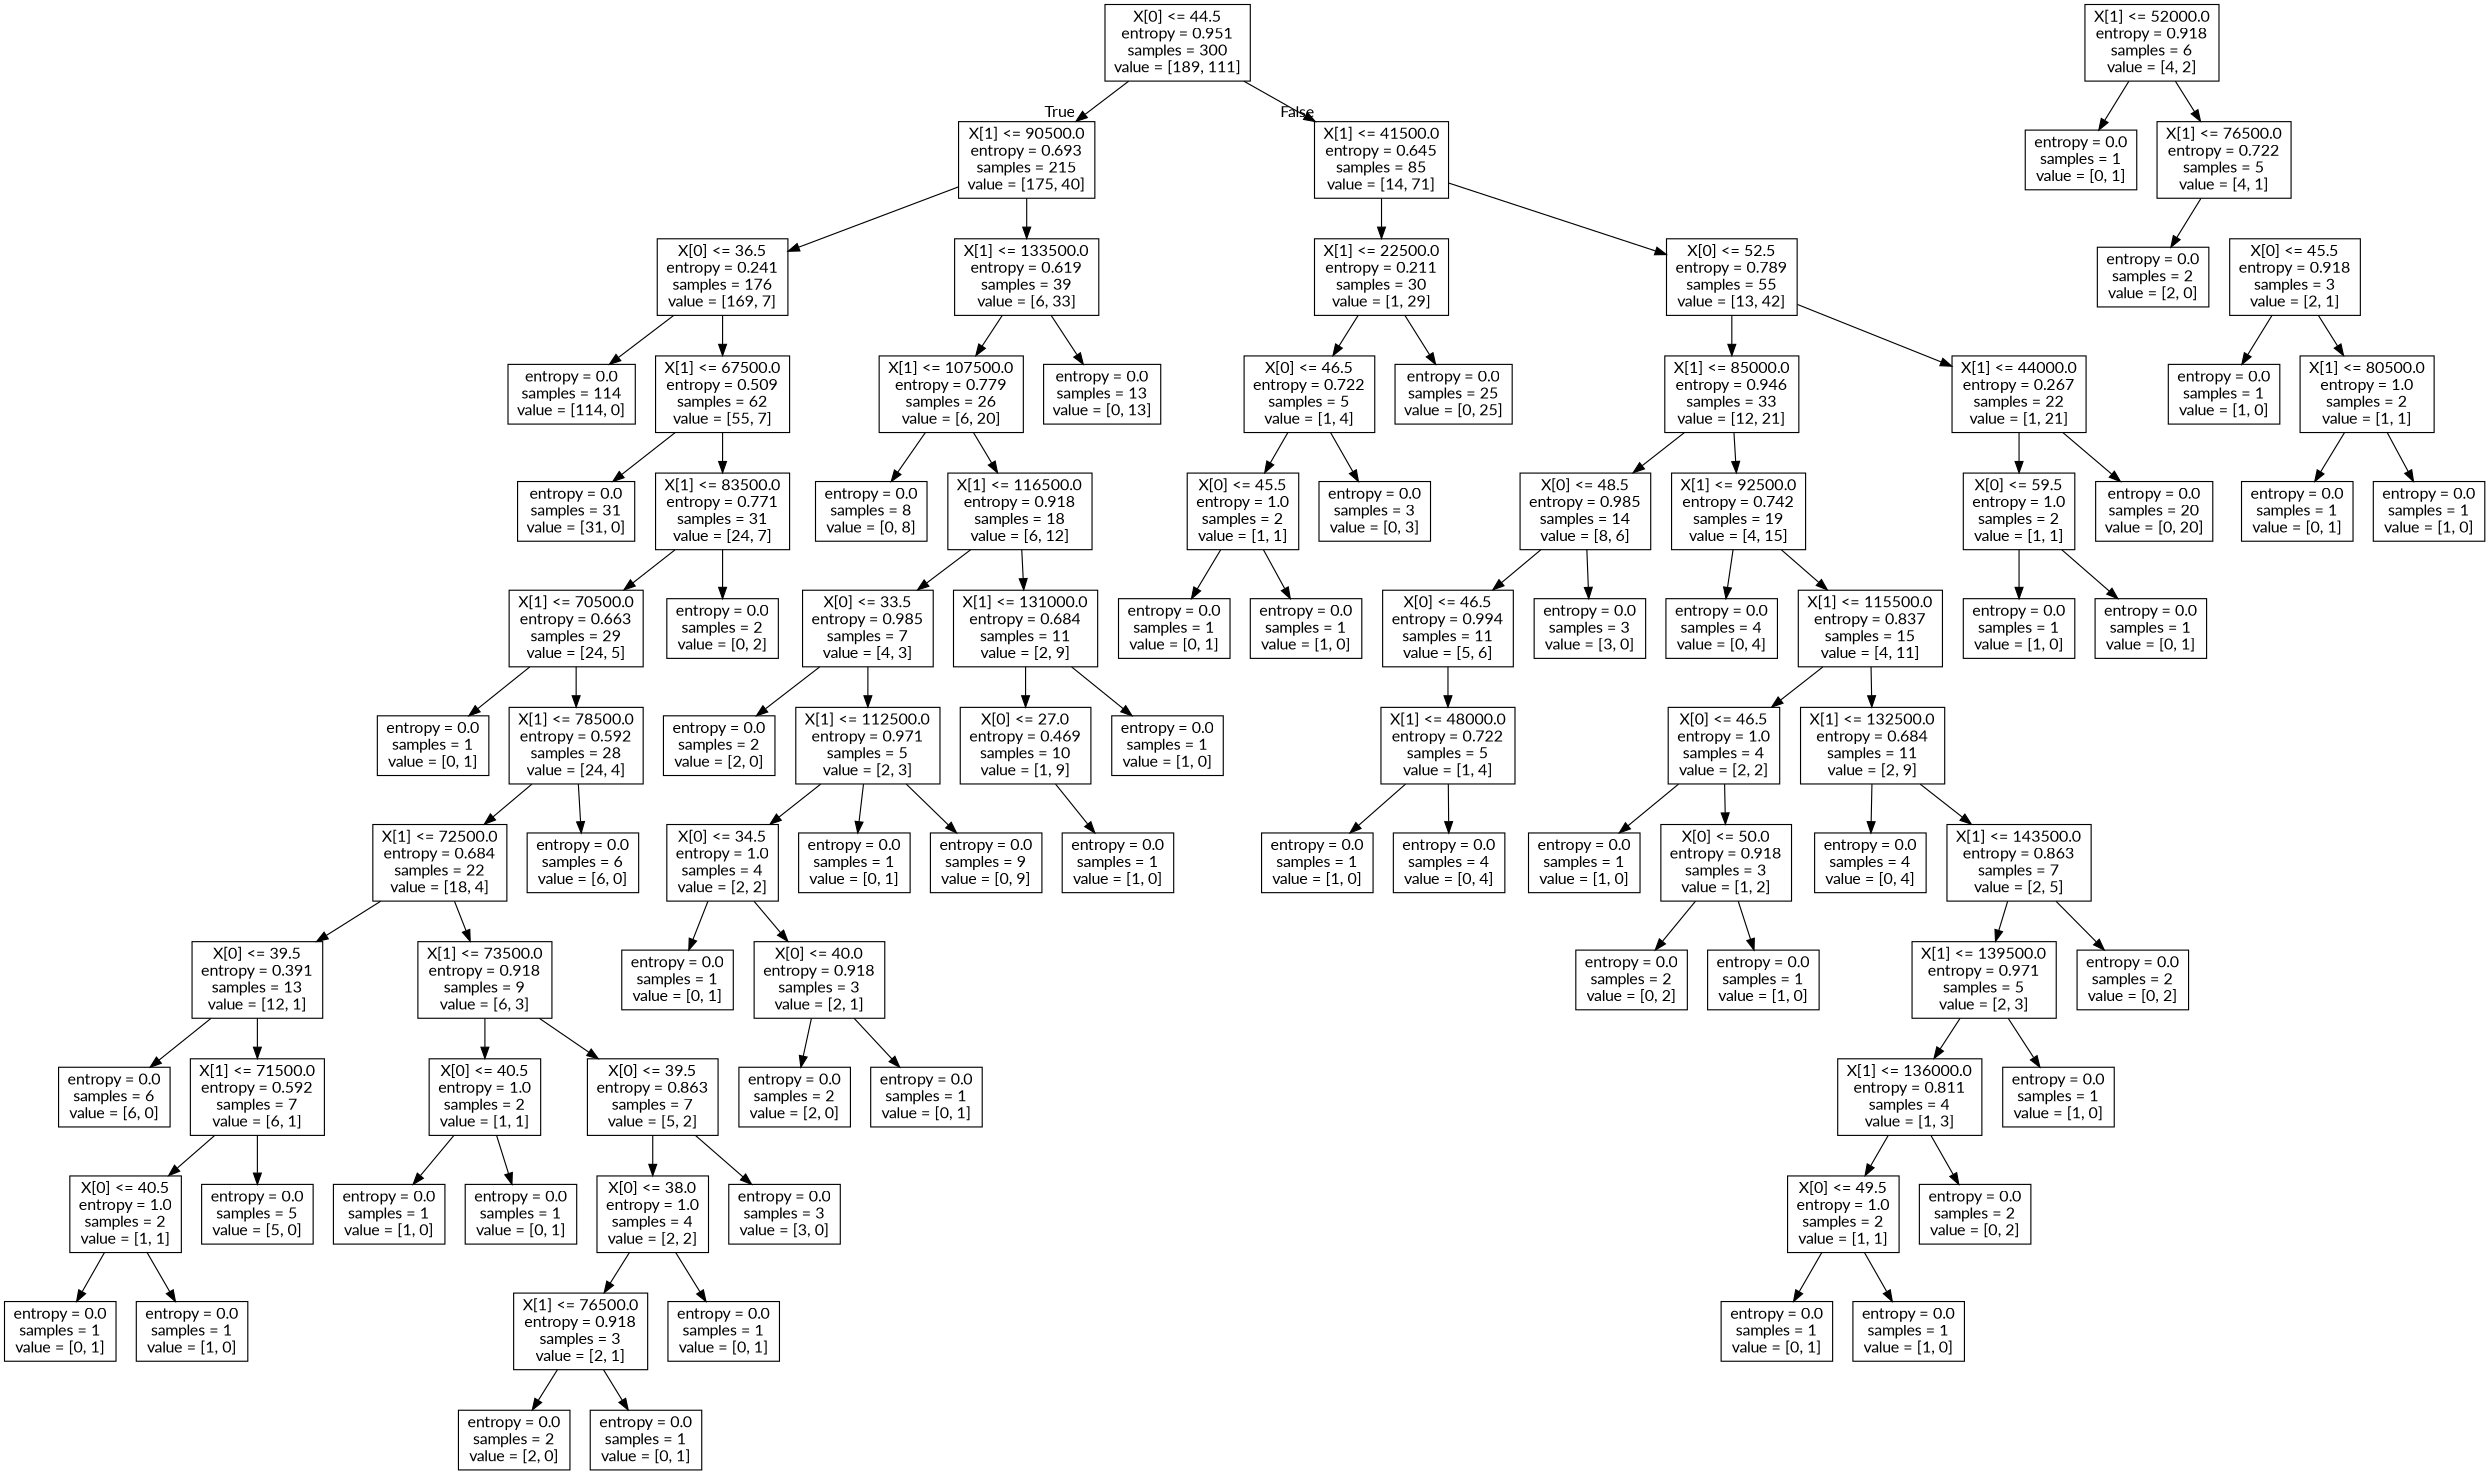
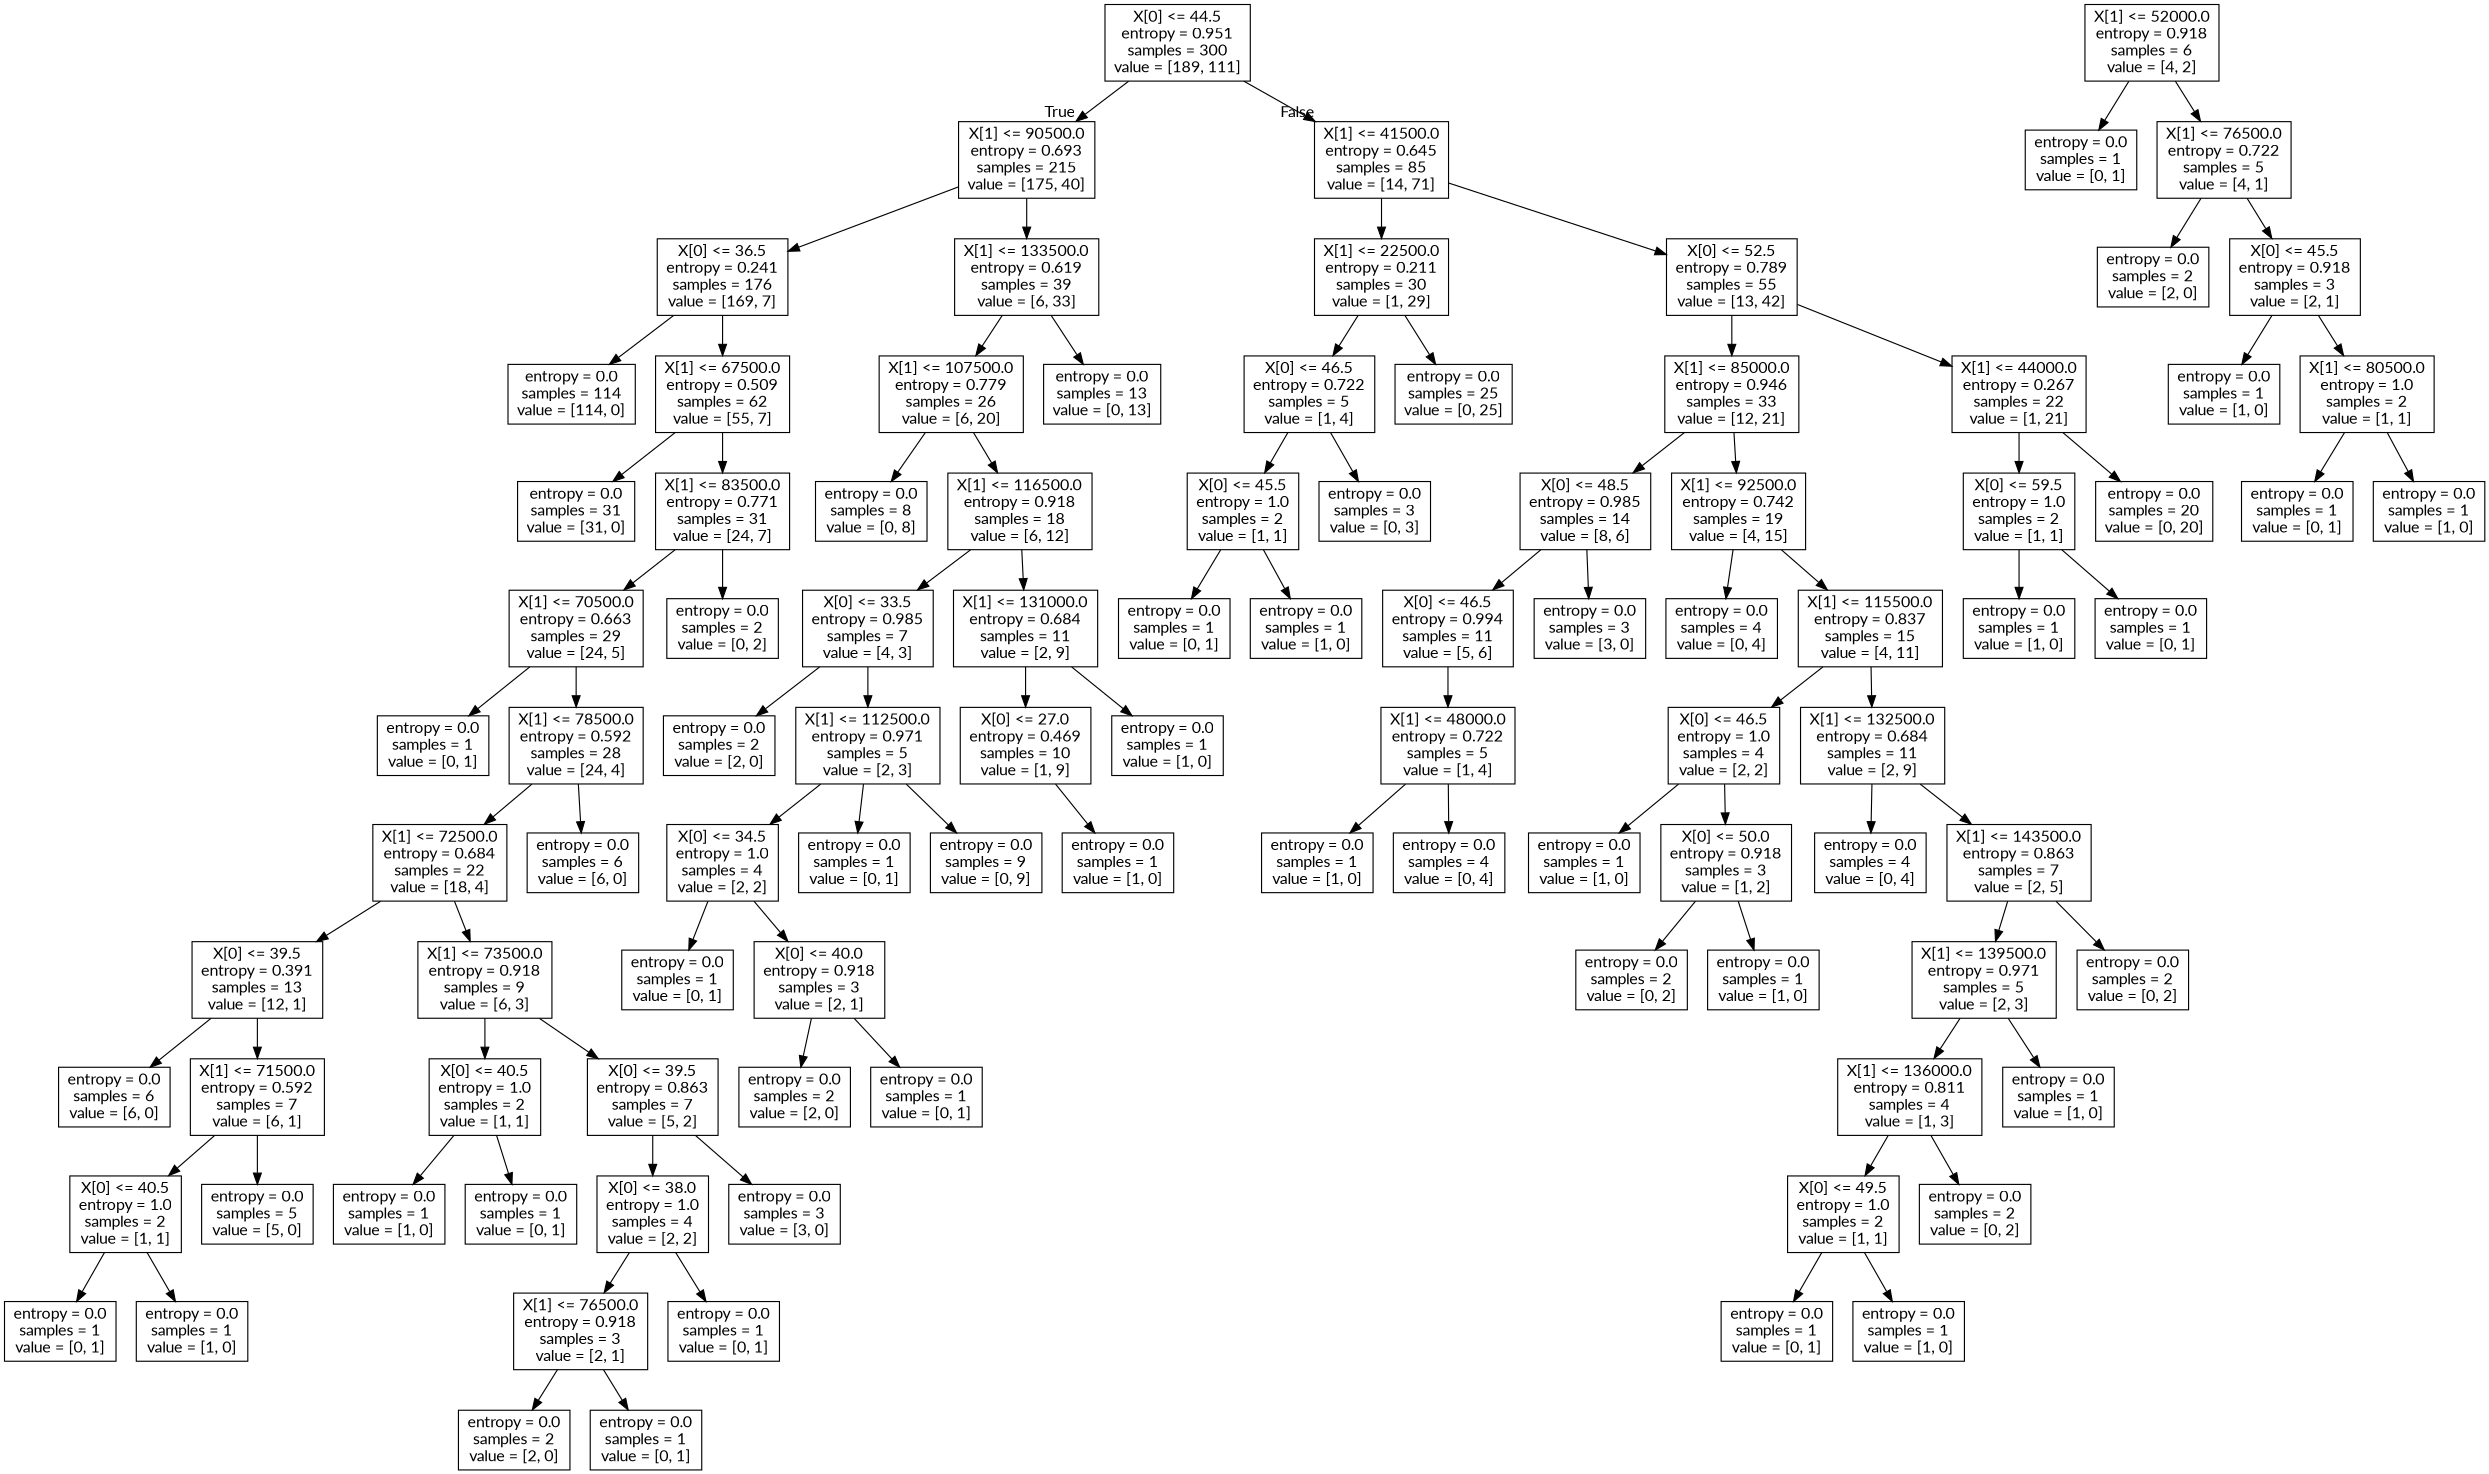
none -> (2256, 213)
